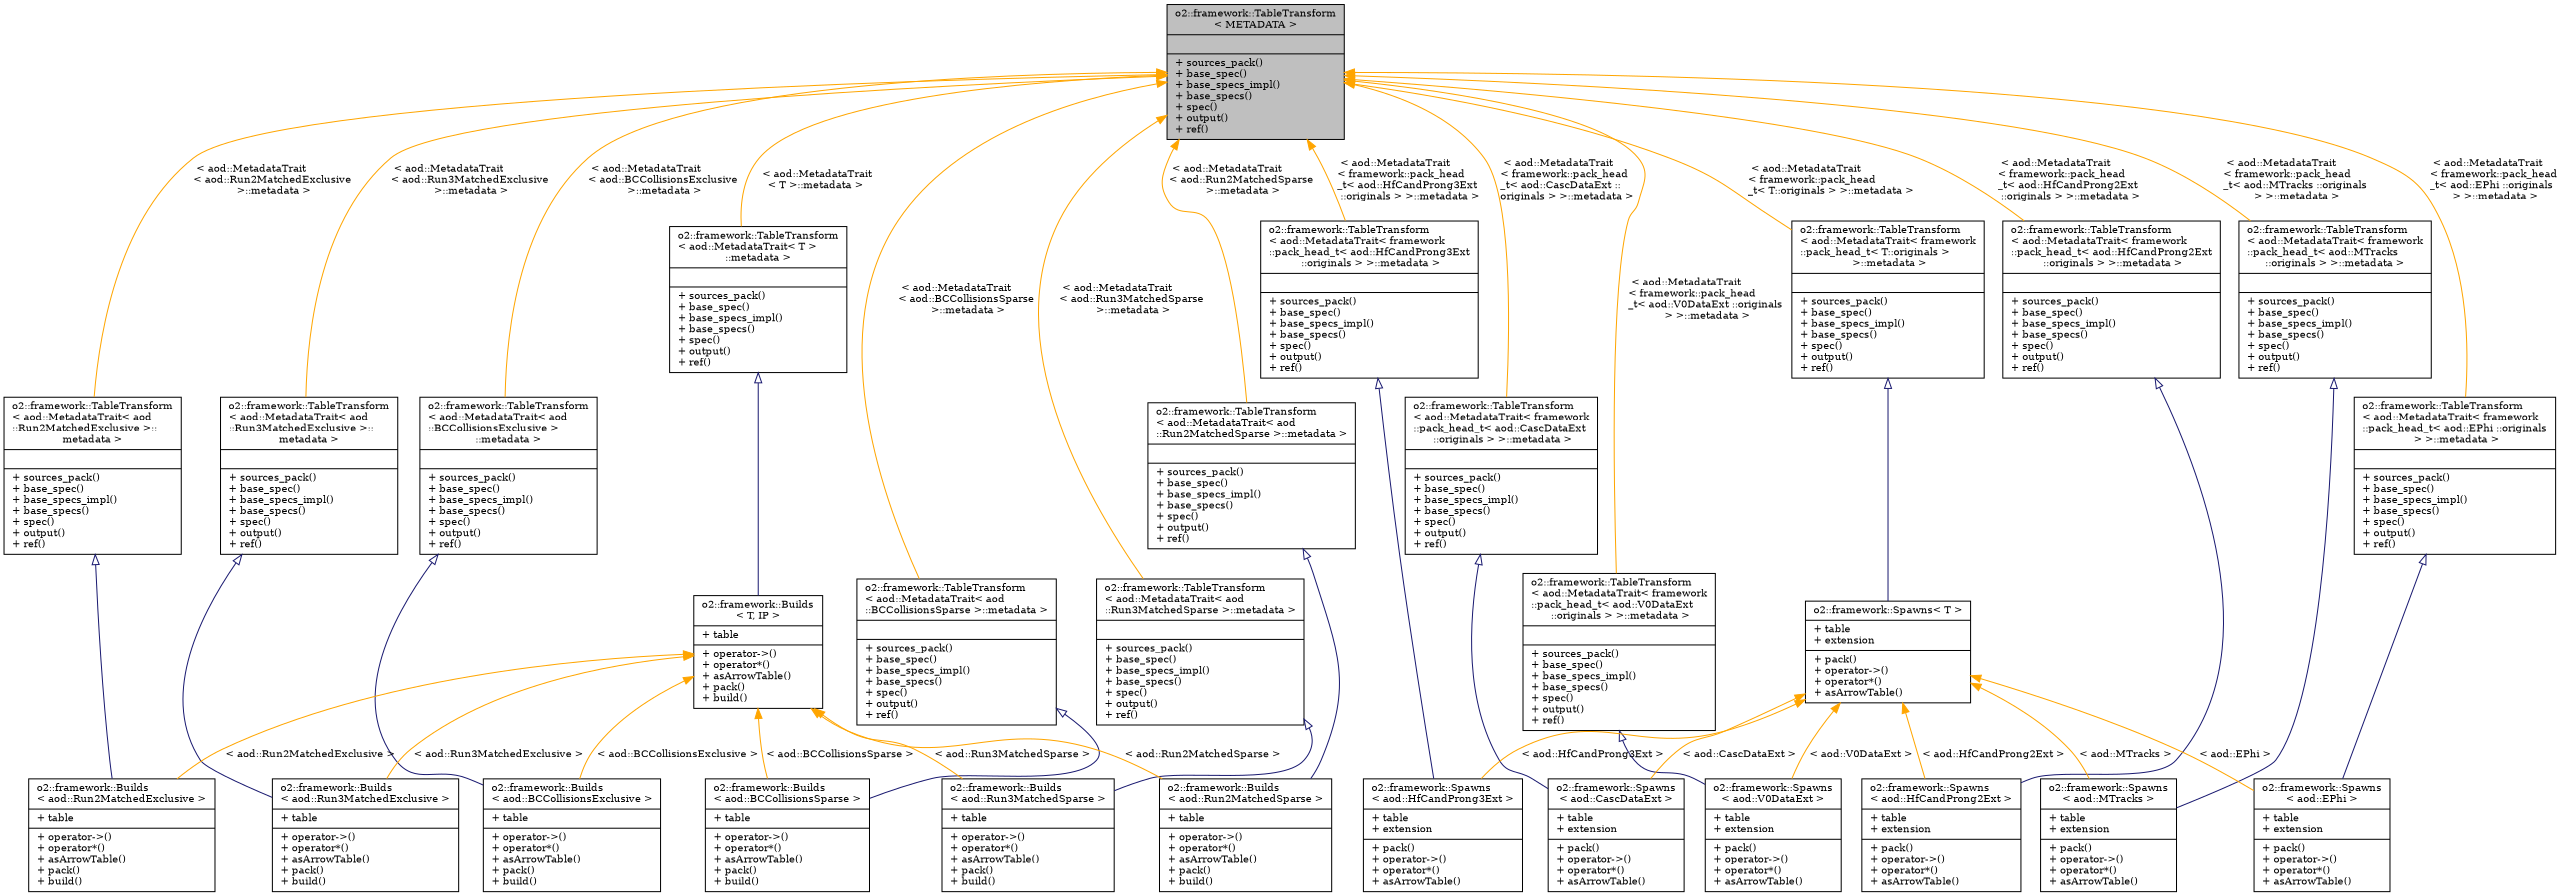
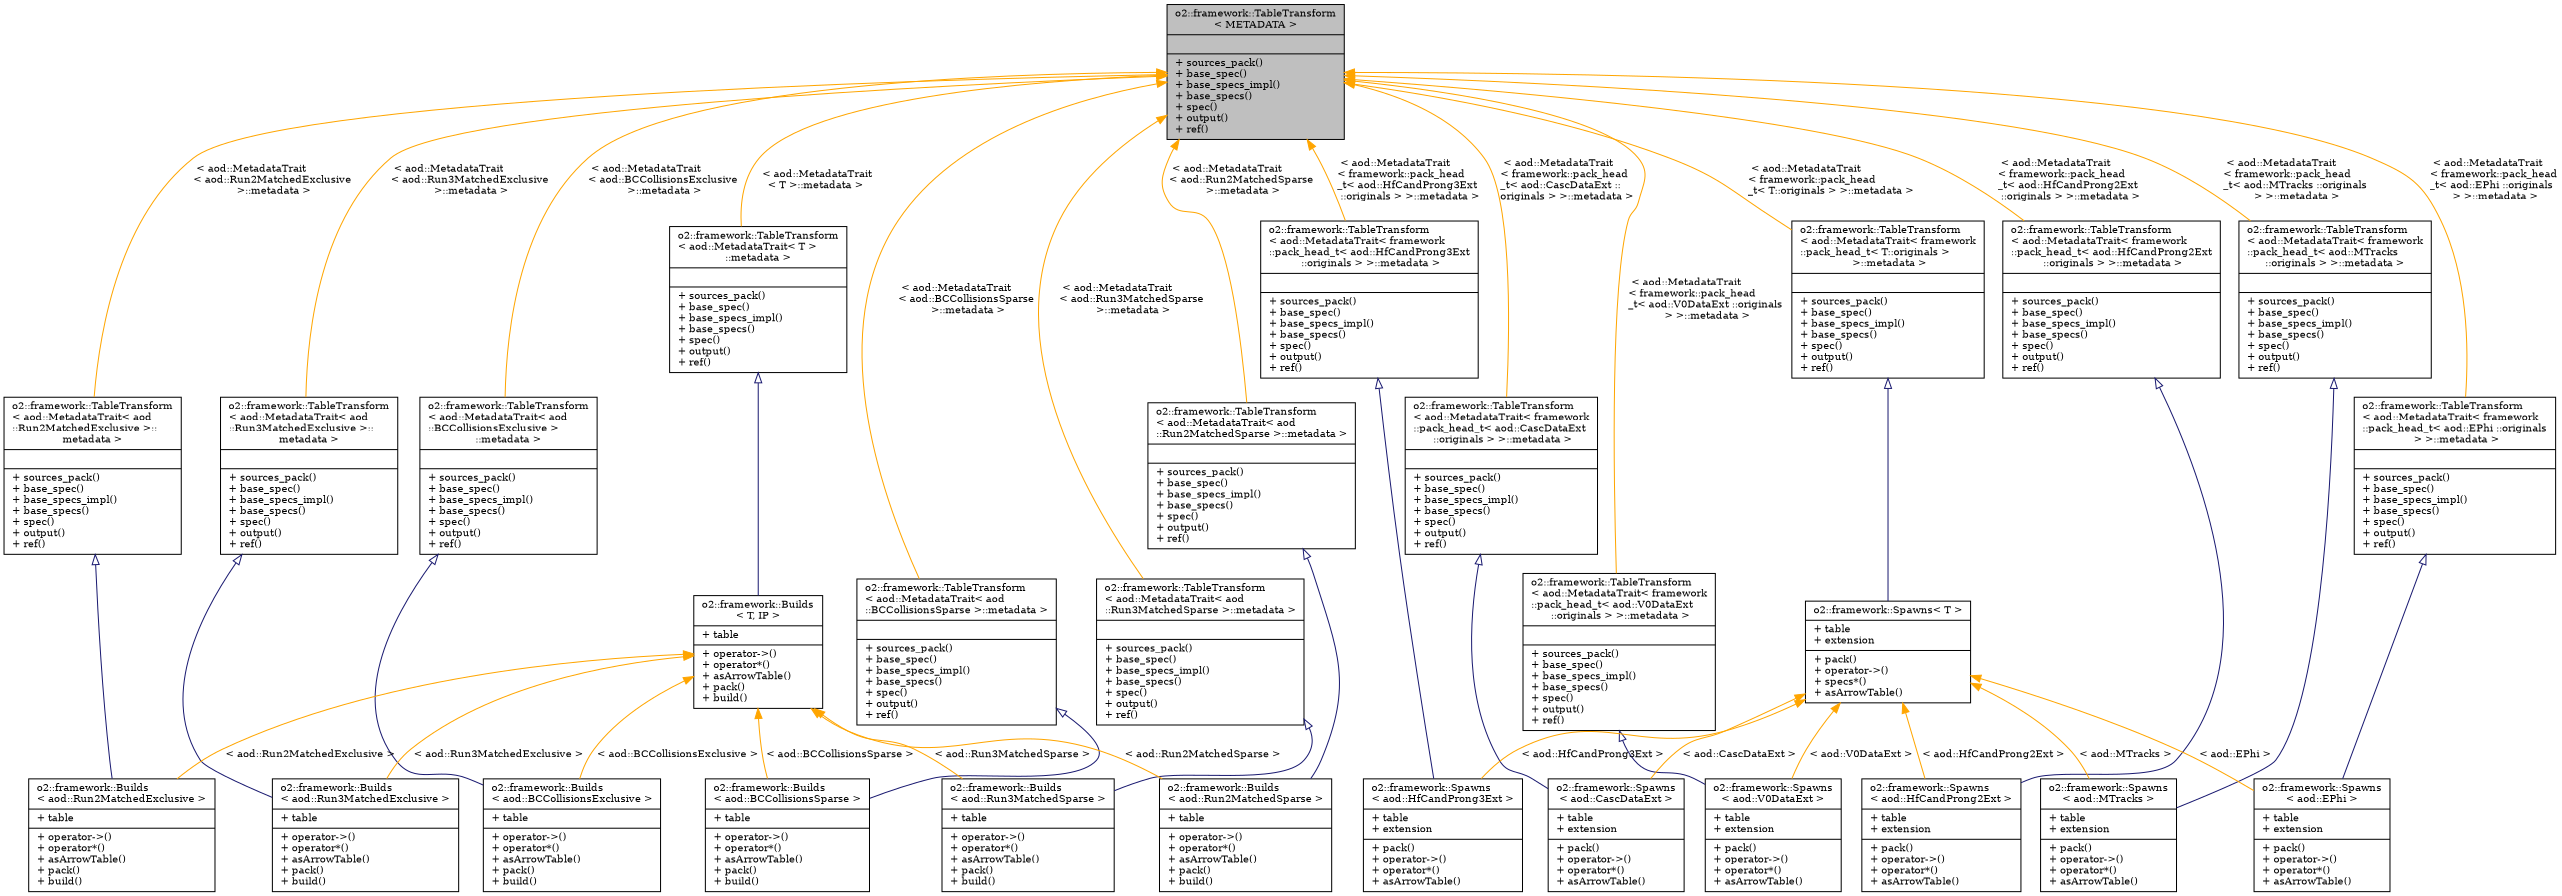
(1848, 682) -> (1840, 682)
